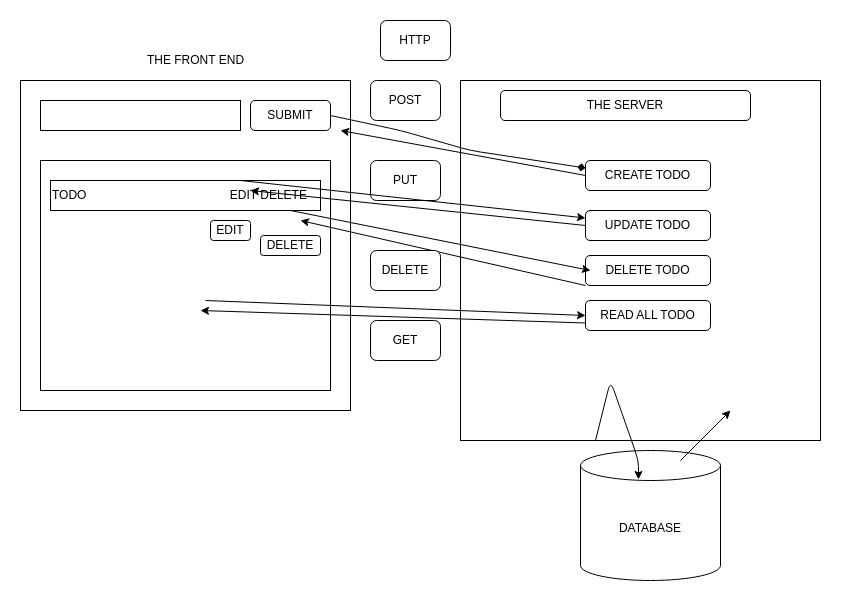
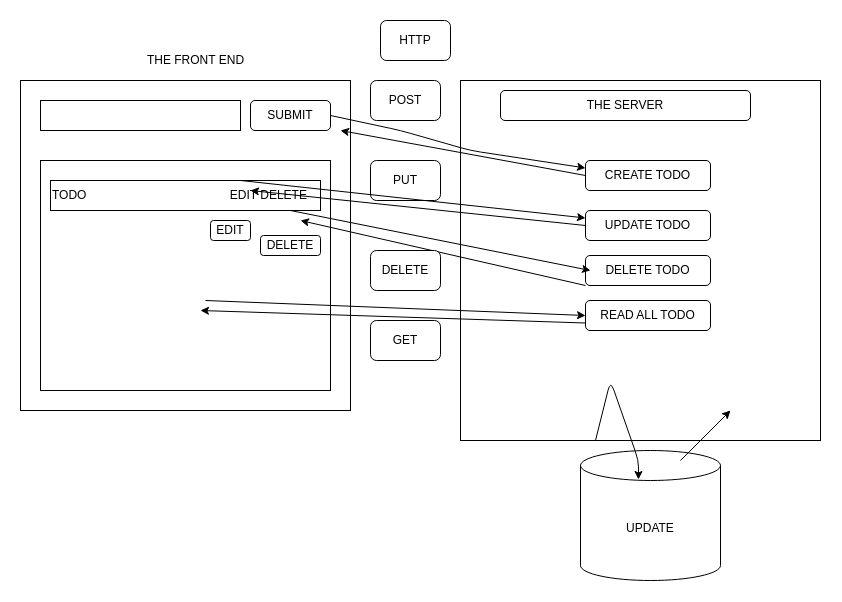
(577, 167) -> (577, 167)
(651, 529) -> (651, 529)
